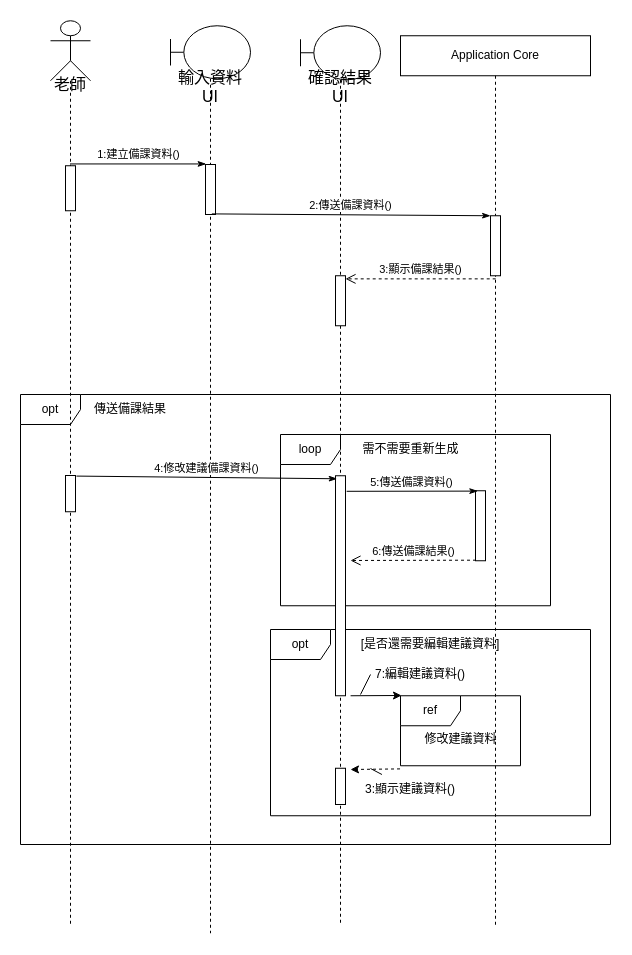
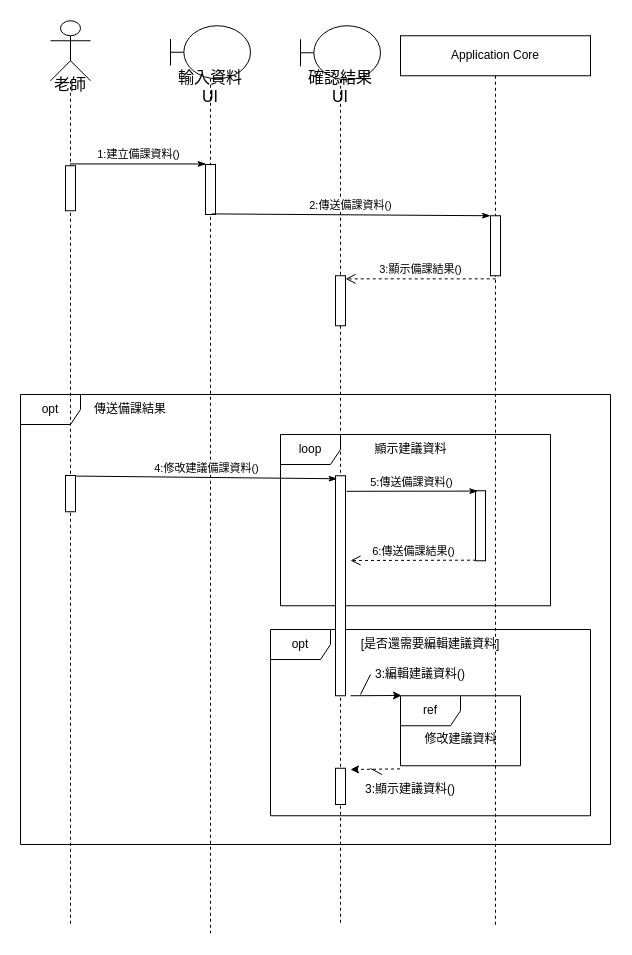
(411, 450) -> (411, 450)
(421, 675) -> (421, 675)
